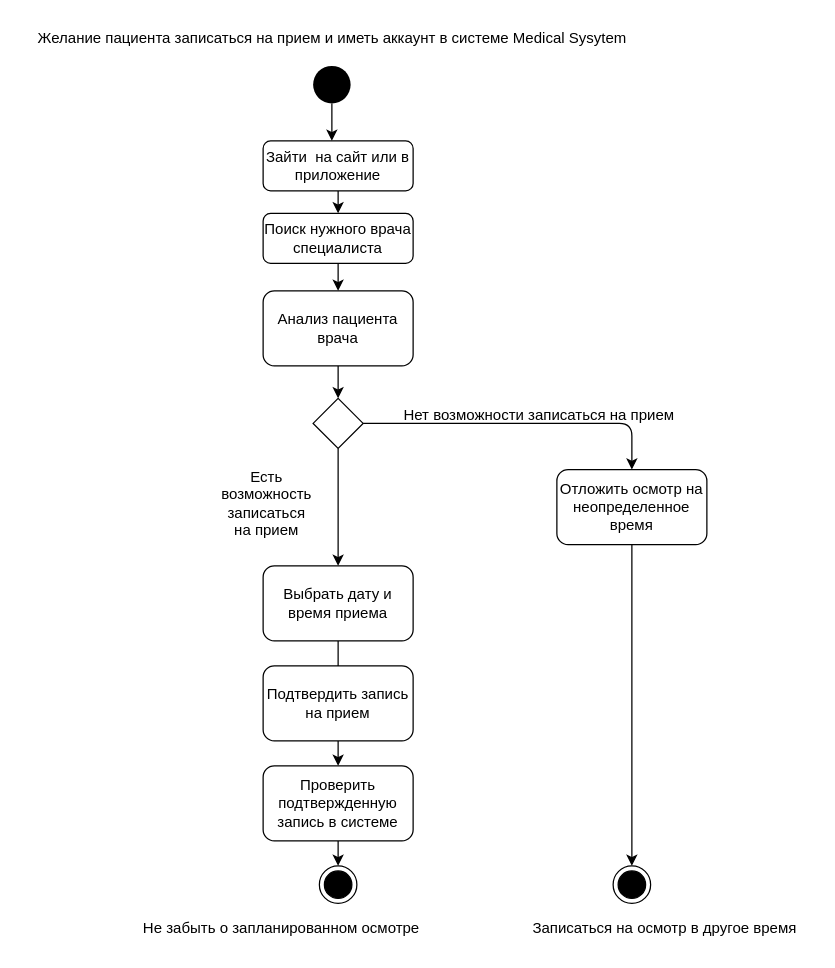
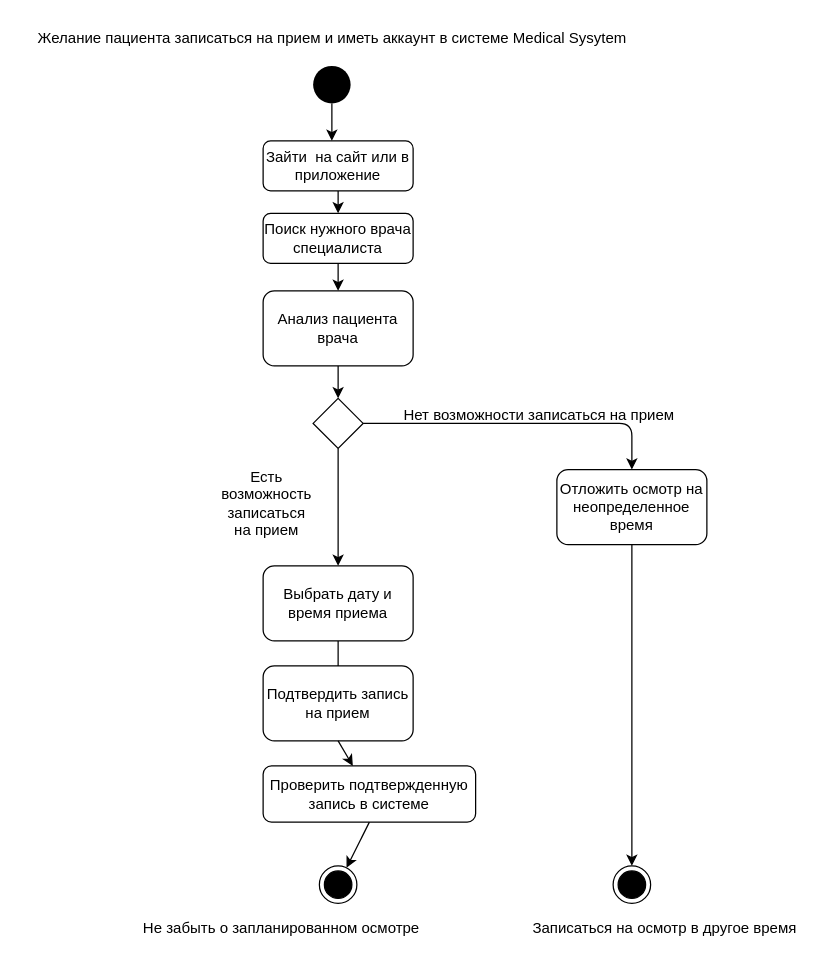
(338, 803) -> (369, 794)
